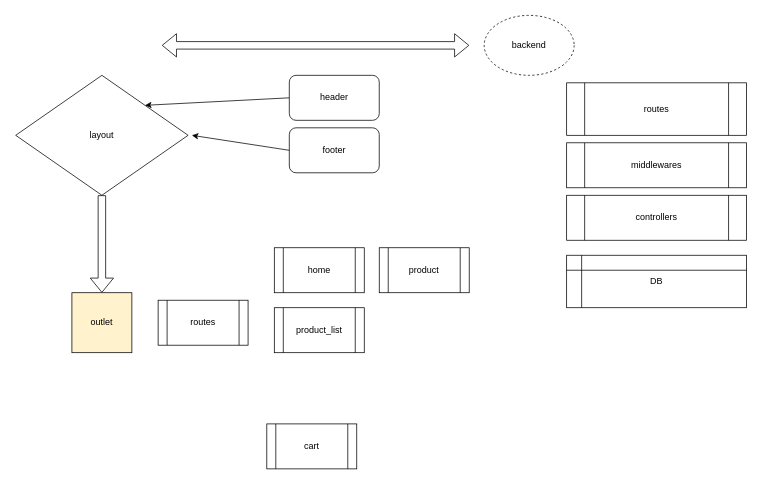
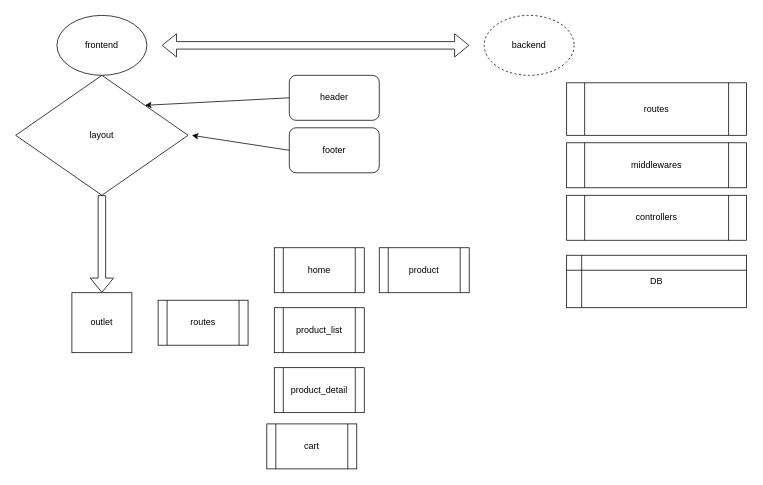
none -> (102, 45)
(102, 323) -> (102, 323)
none -> (319, 390)
